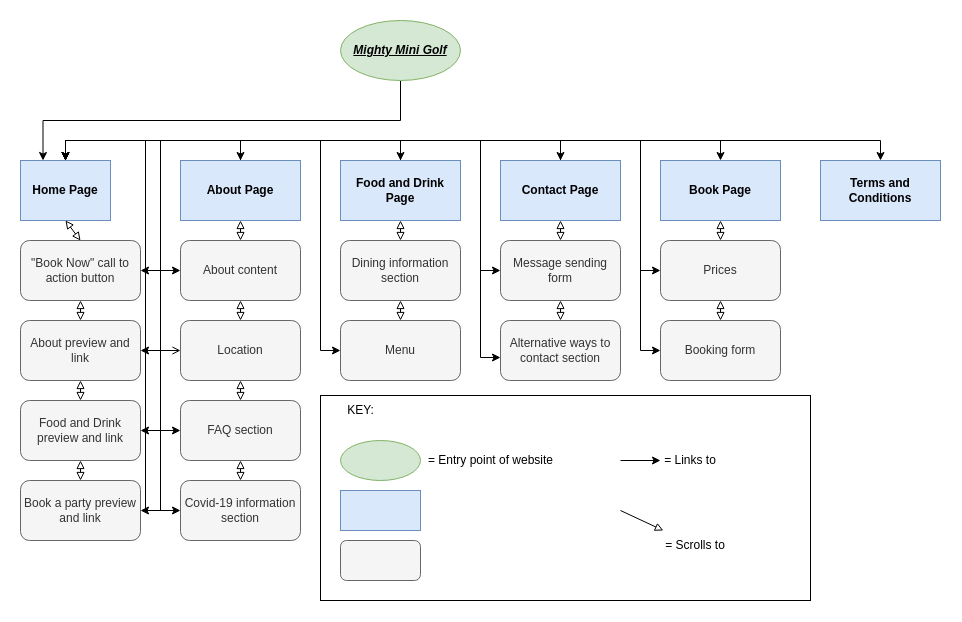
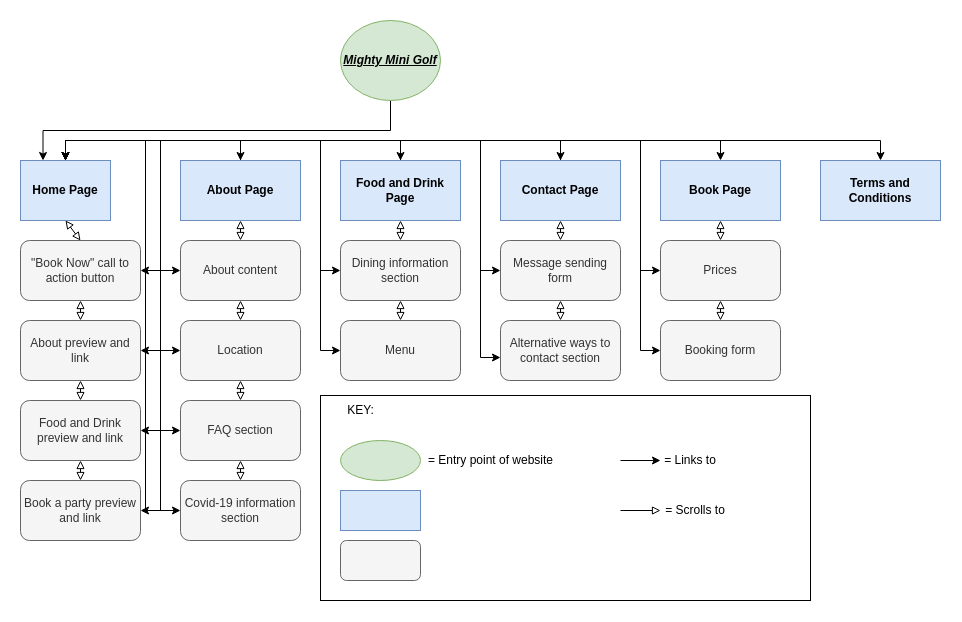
(401, 51) -> (391, 61)
none -> (328, 271)
(174, 351) -> (172, 351)
(696, 546) -> (696, 511)
